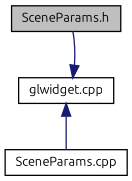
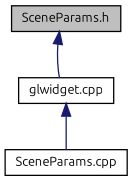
(75, 48) -> (58, 61)
